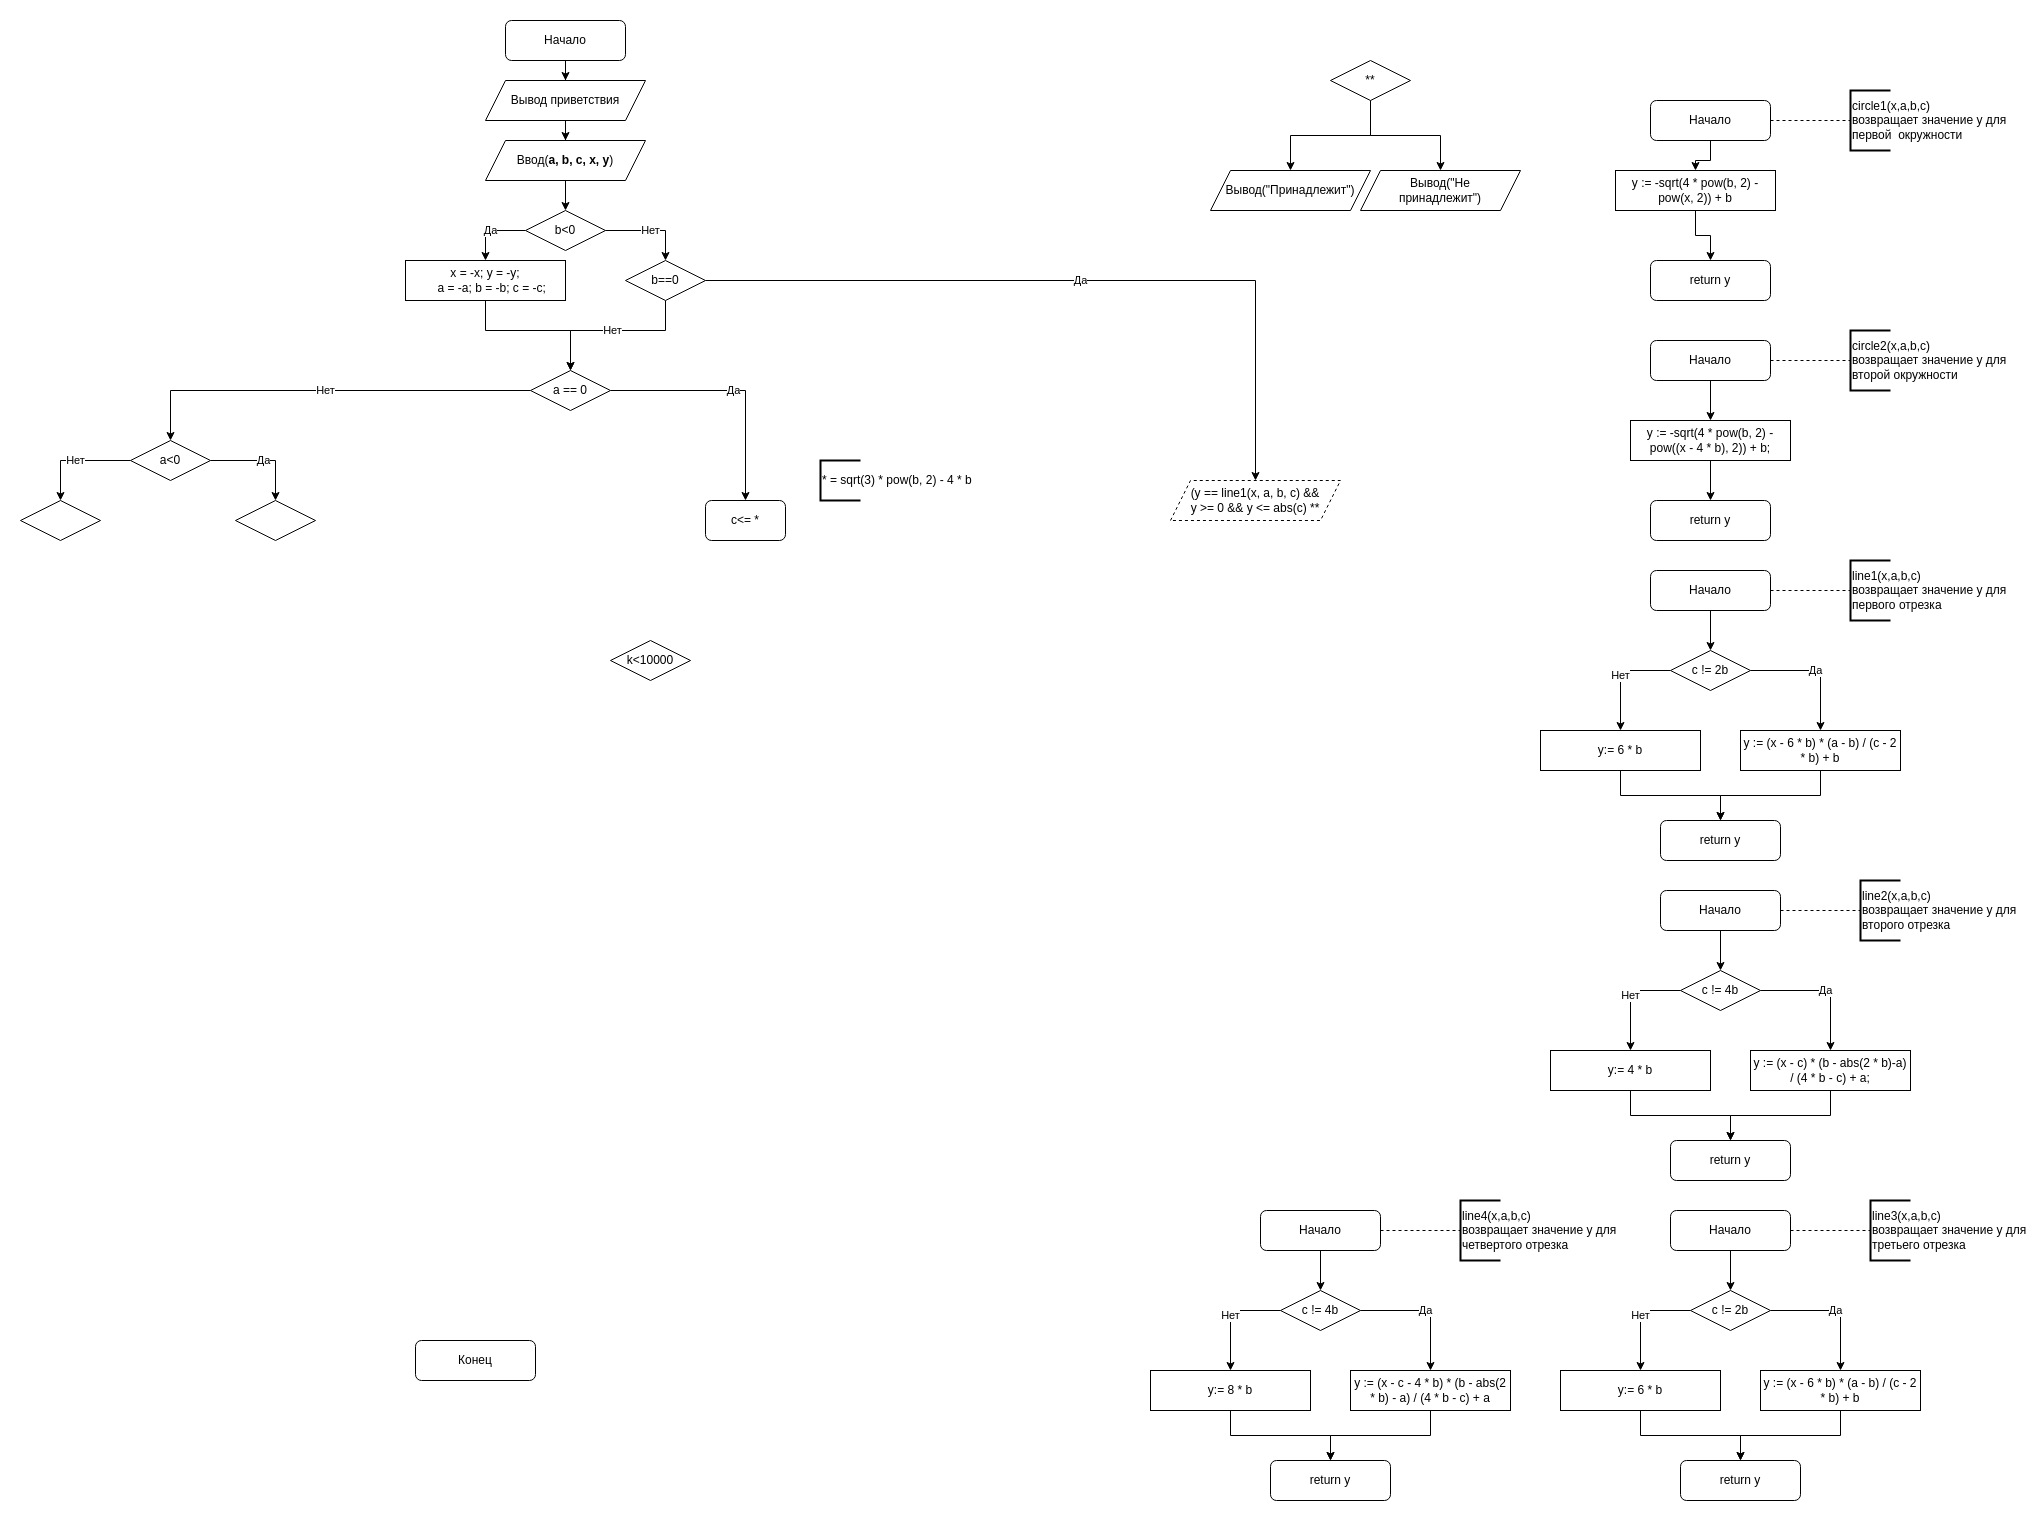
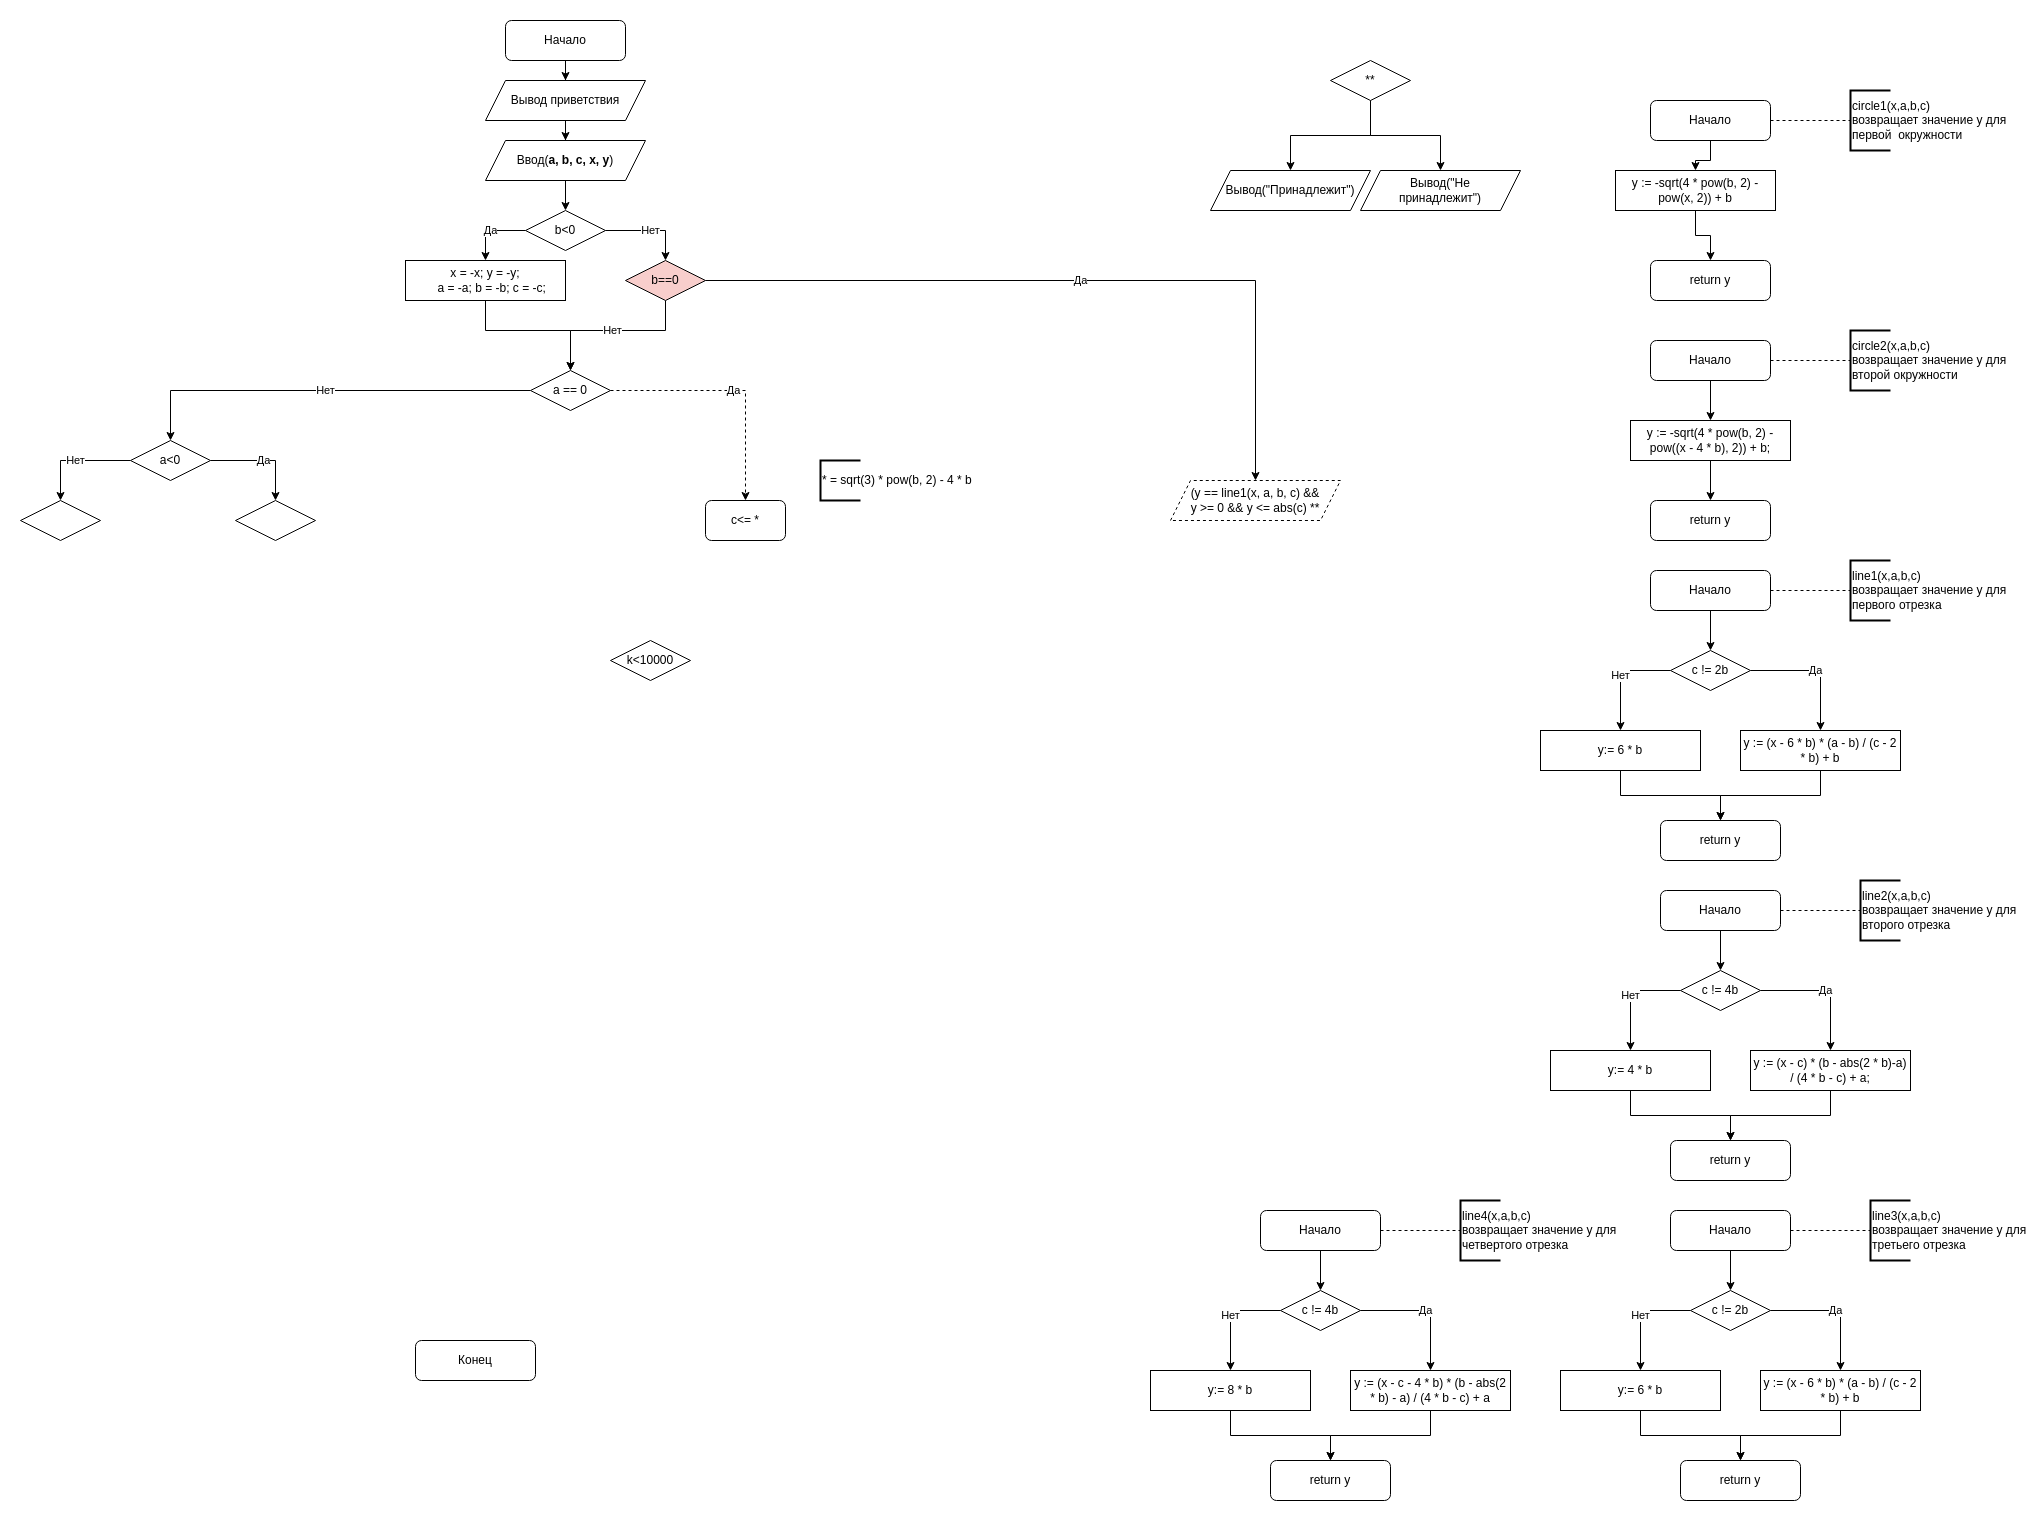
(666, 281) -> (666, 281)
(669, 391) -> (669, 391)
